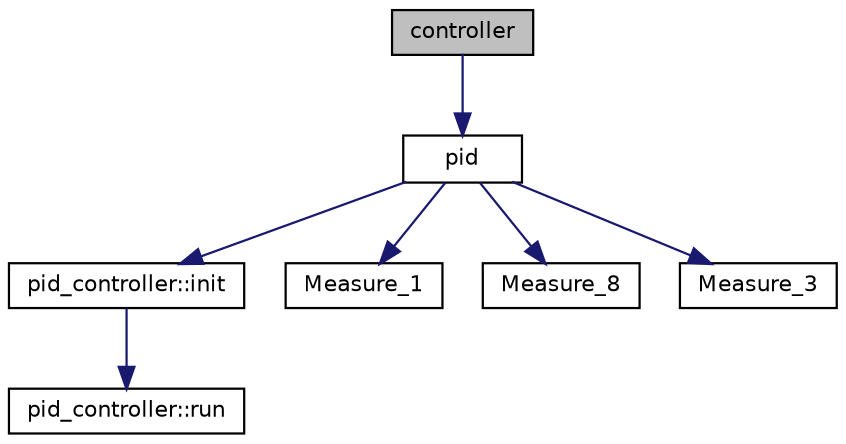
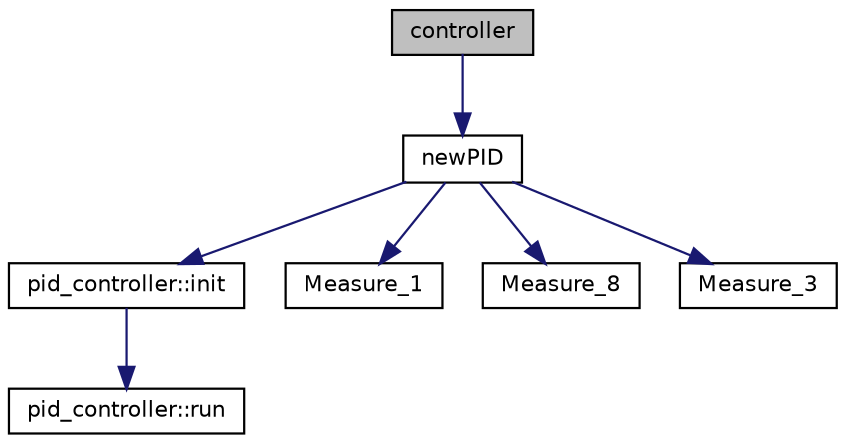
(463, 159) -> (463, 159)
